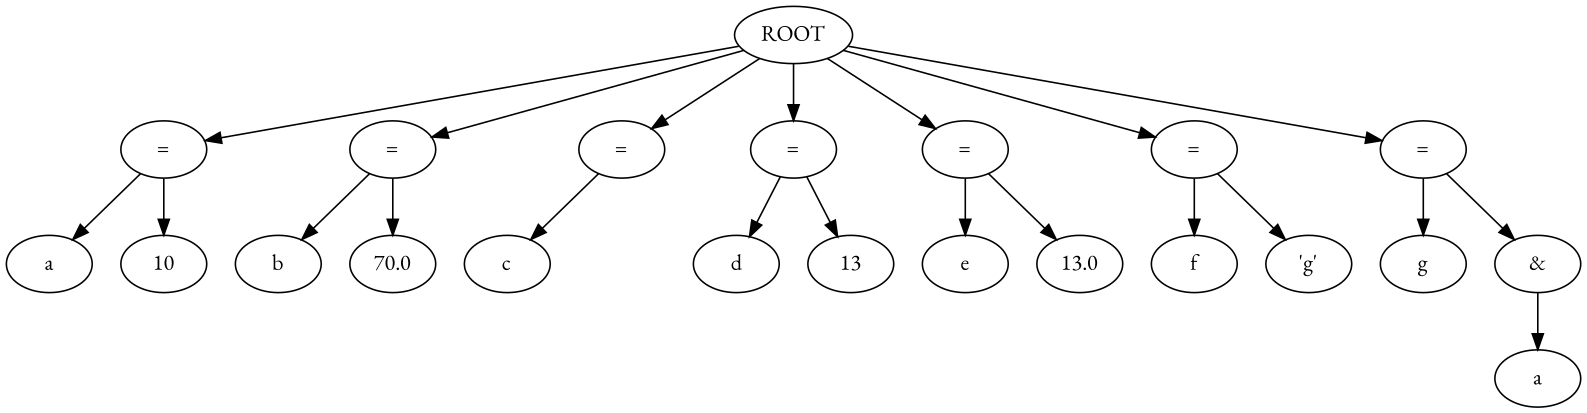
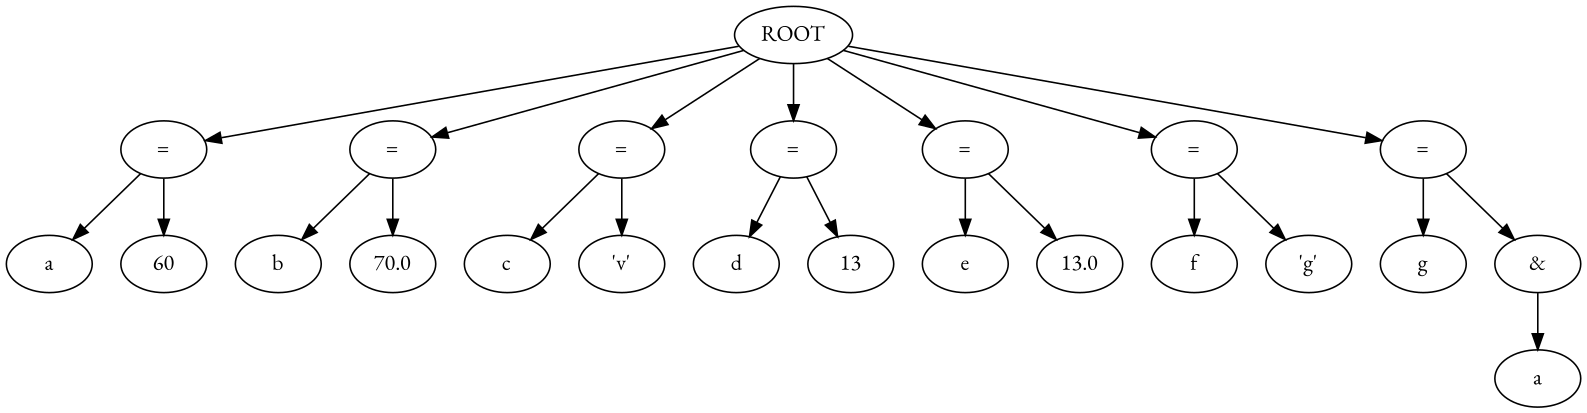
(164, 264) -> (164, 264)
none -> (622, 264)
